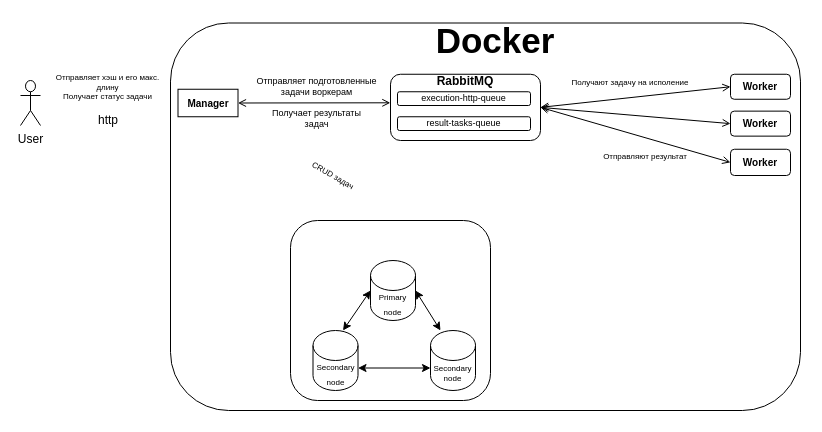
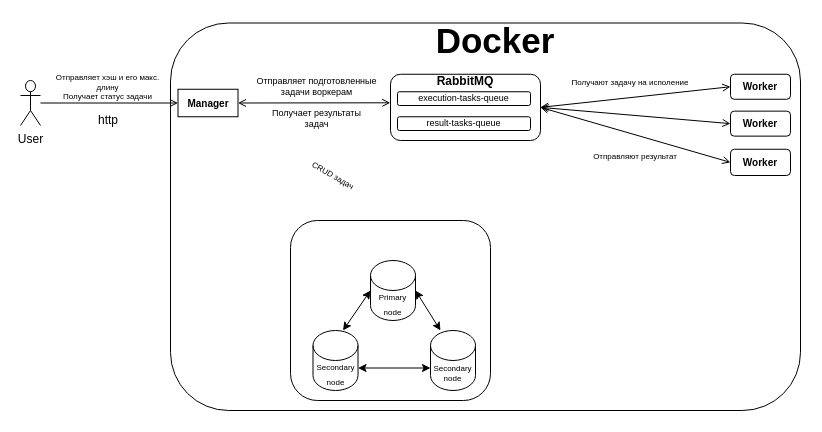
(464, 99) -> (464, 99)
none -> (108, 103)
(646, 156) -> (636, 156)
